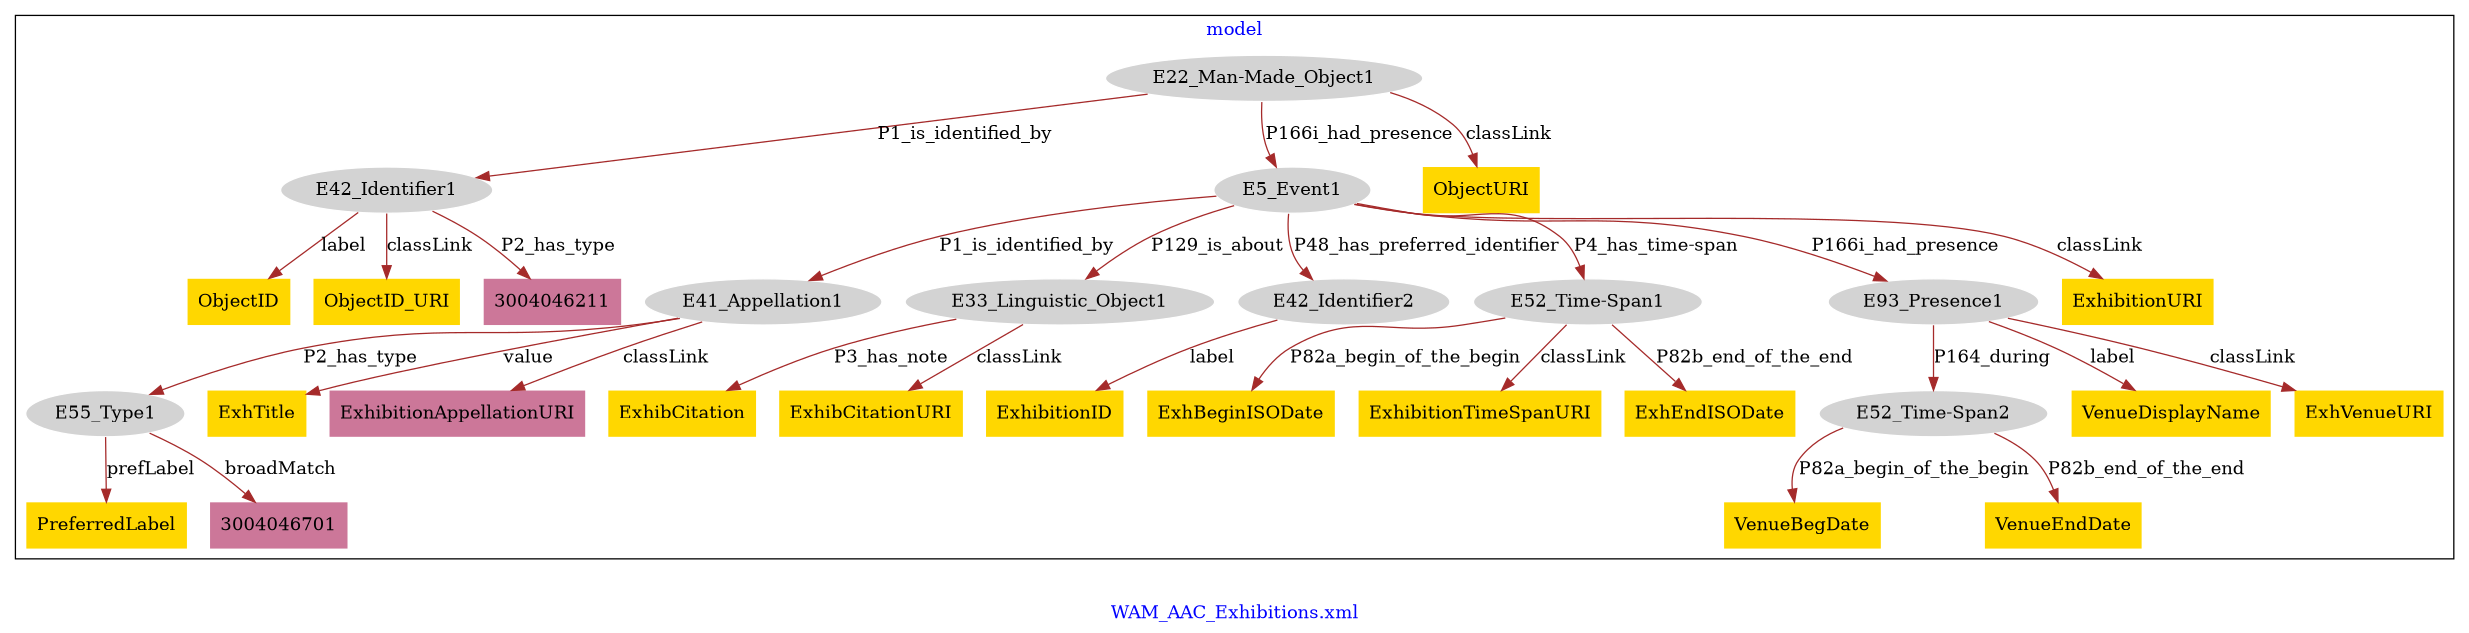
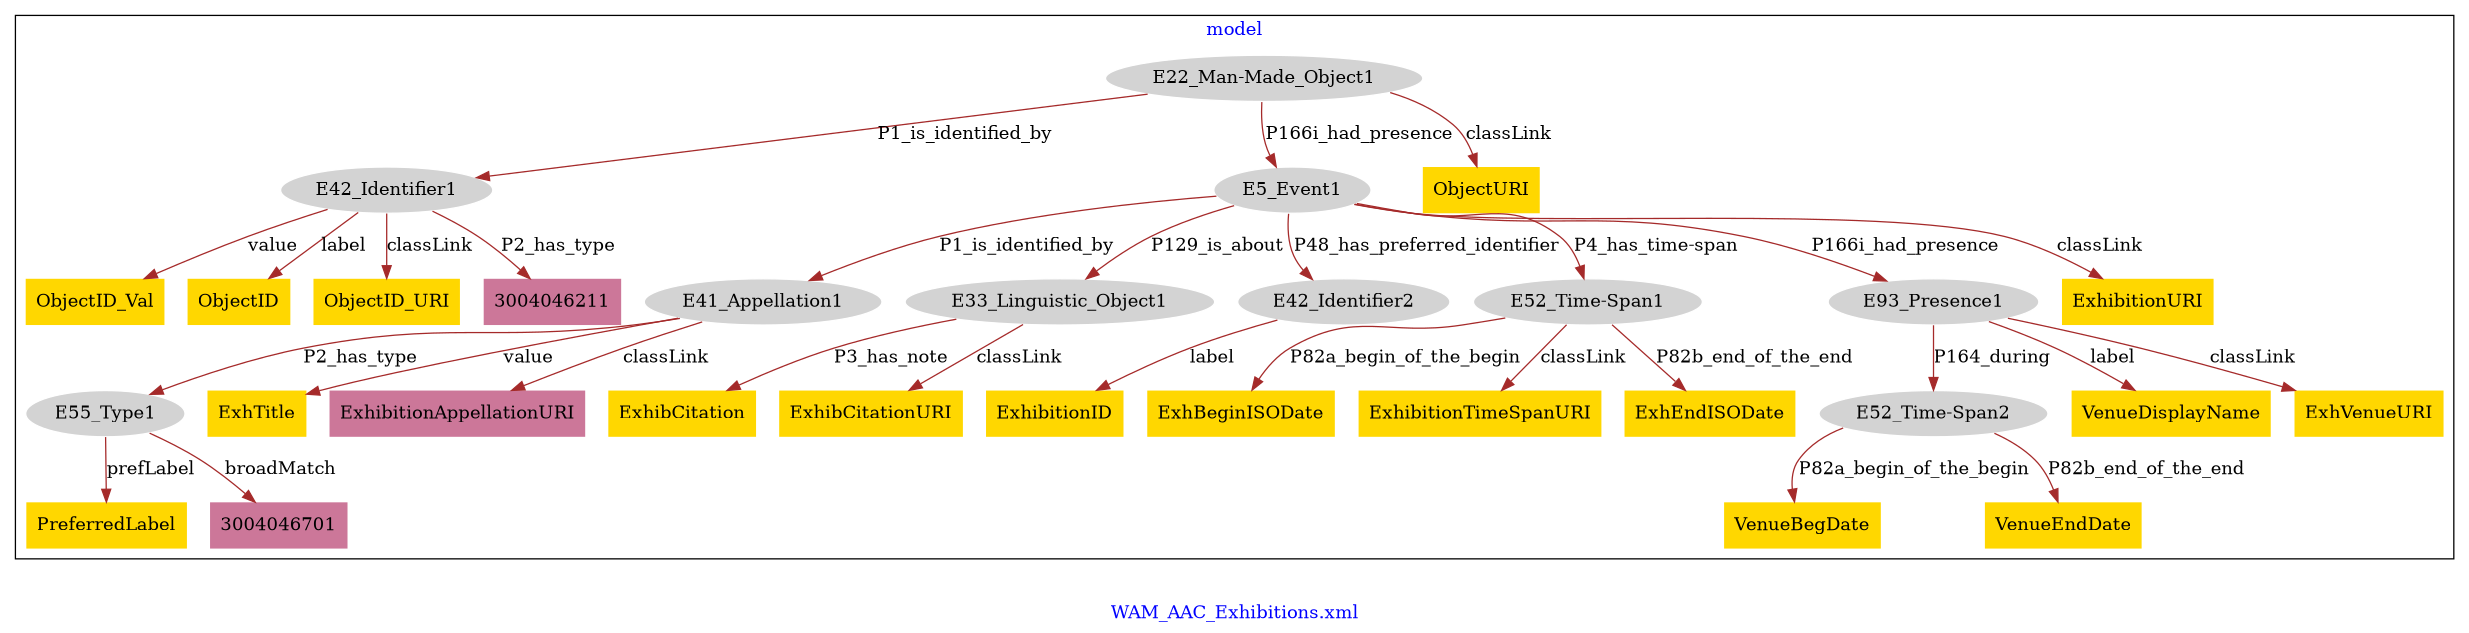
none -> (95, 302)
